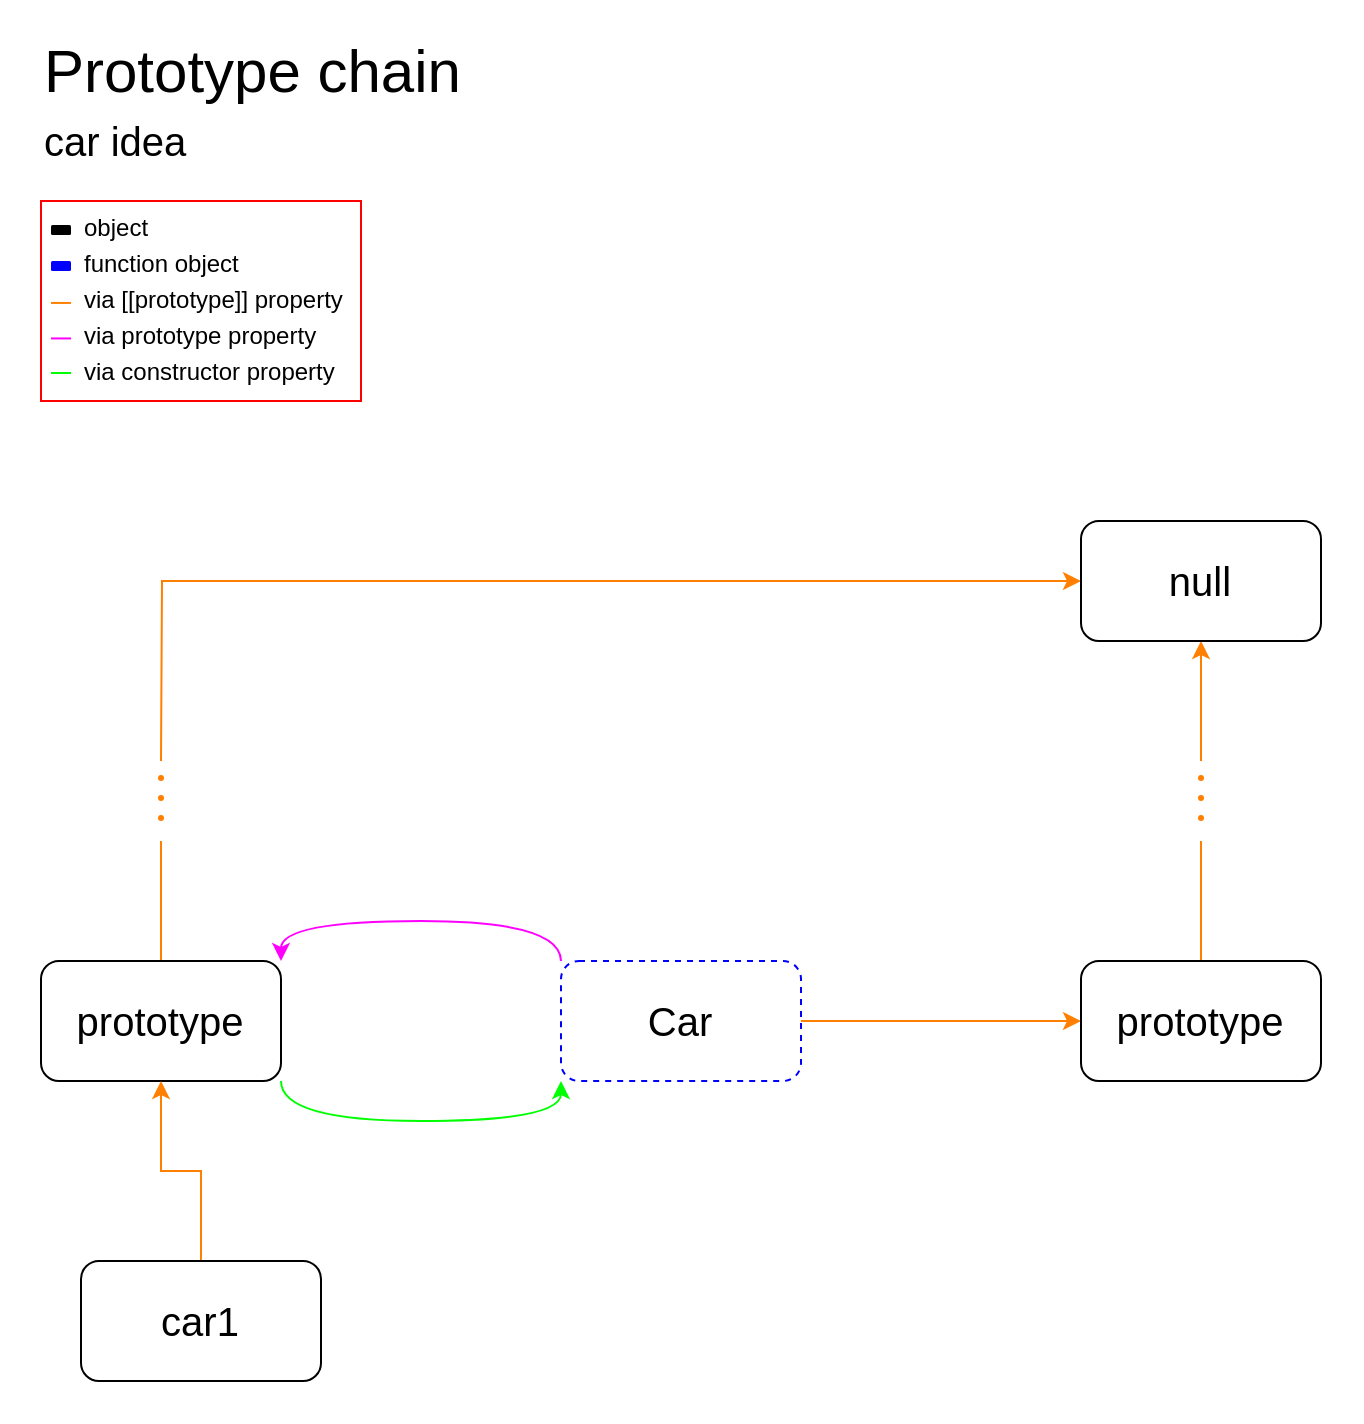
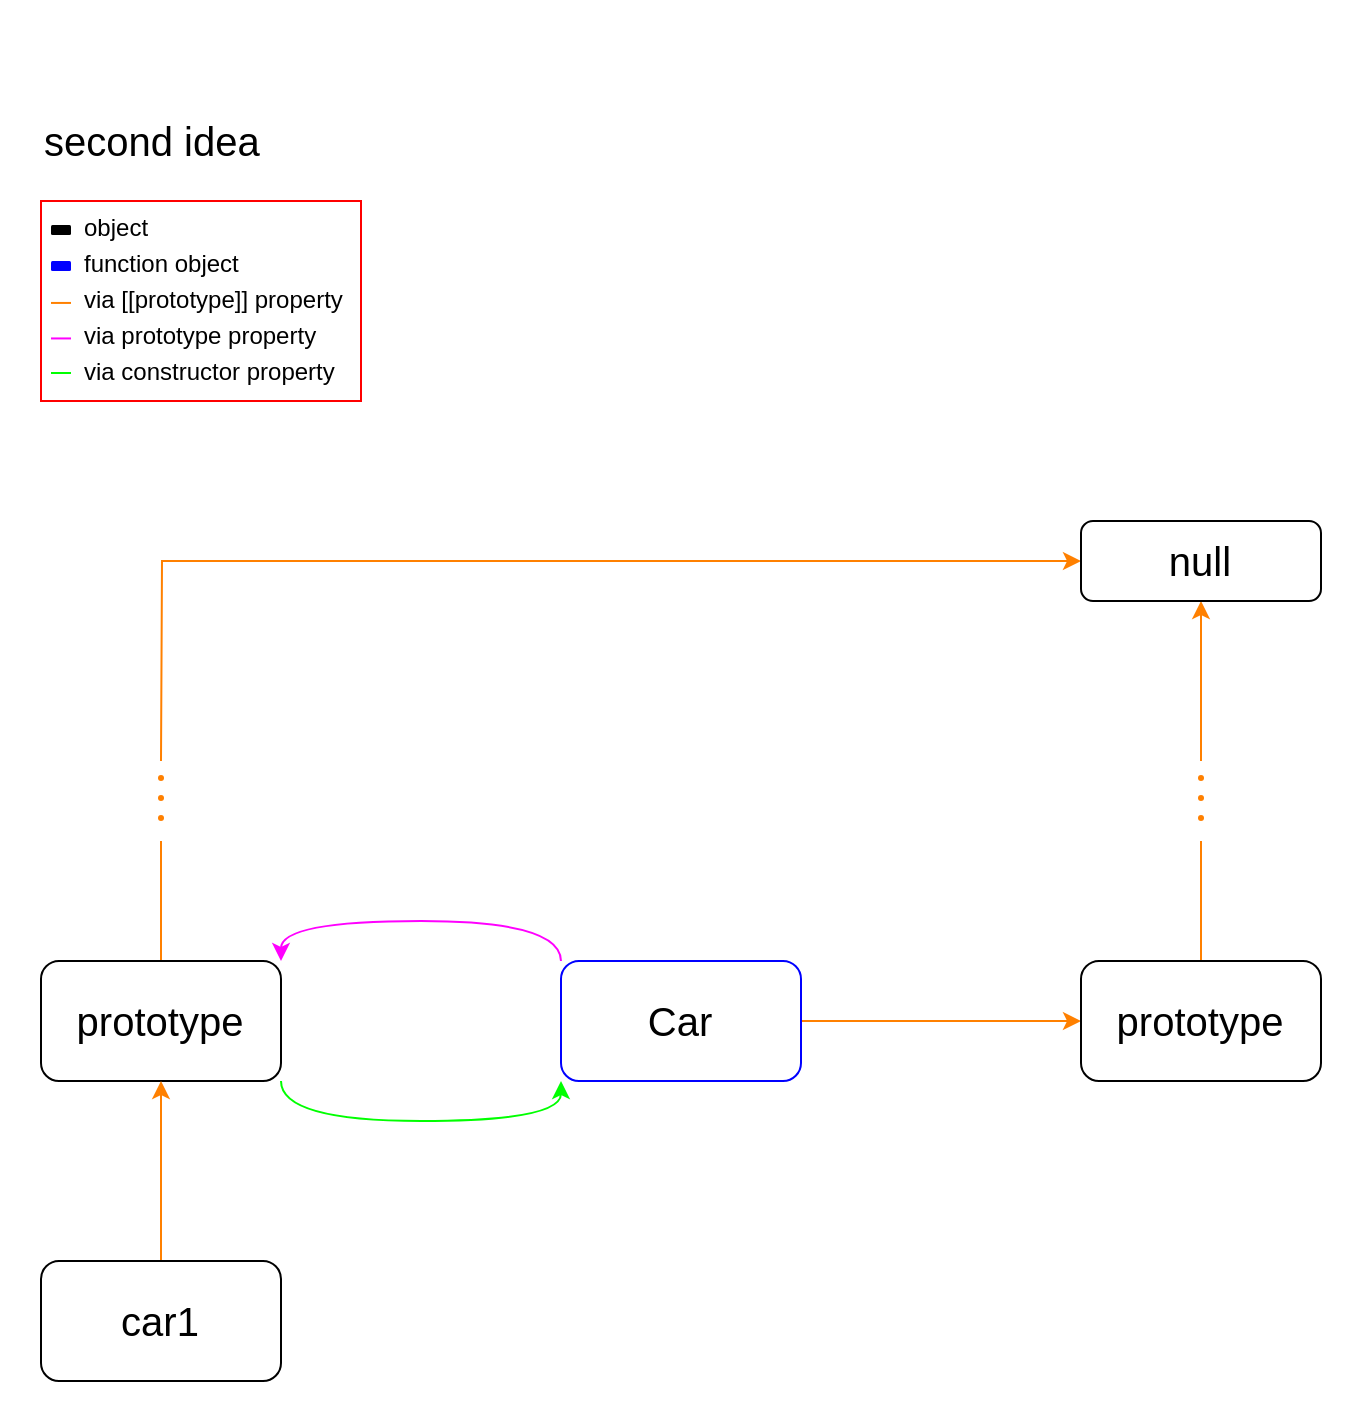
(261, 71) -> none
(124, 141) -> (158, 141)
(1201, 581) -> (1201, 561)
(681, 1021) -> (681, 1021)
(201, 1321) -> (161, 1321)
